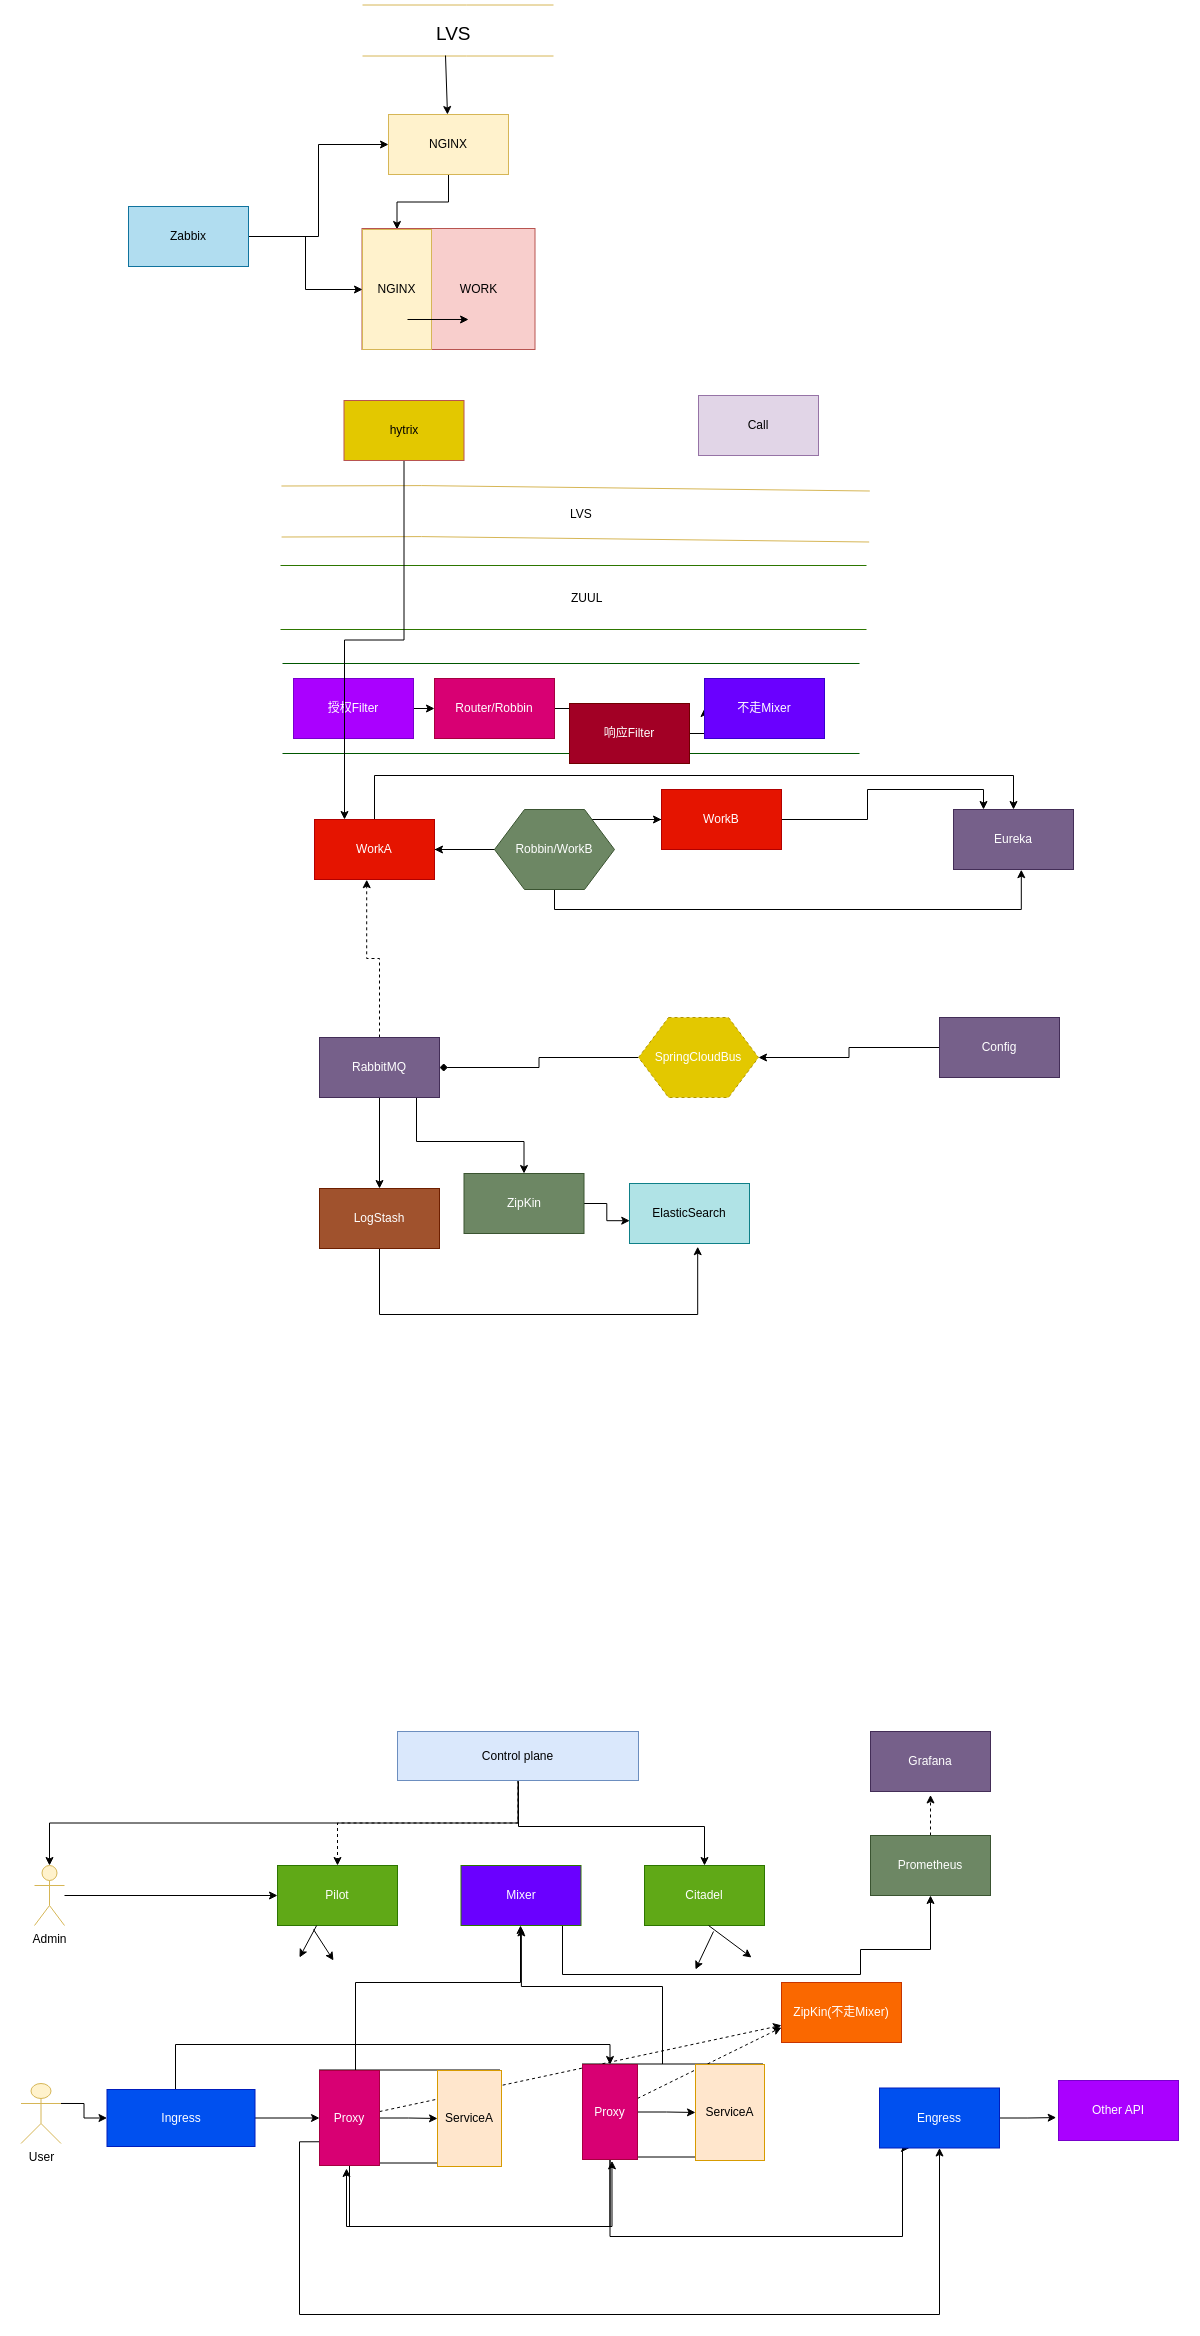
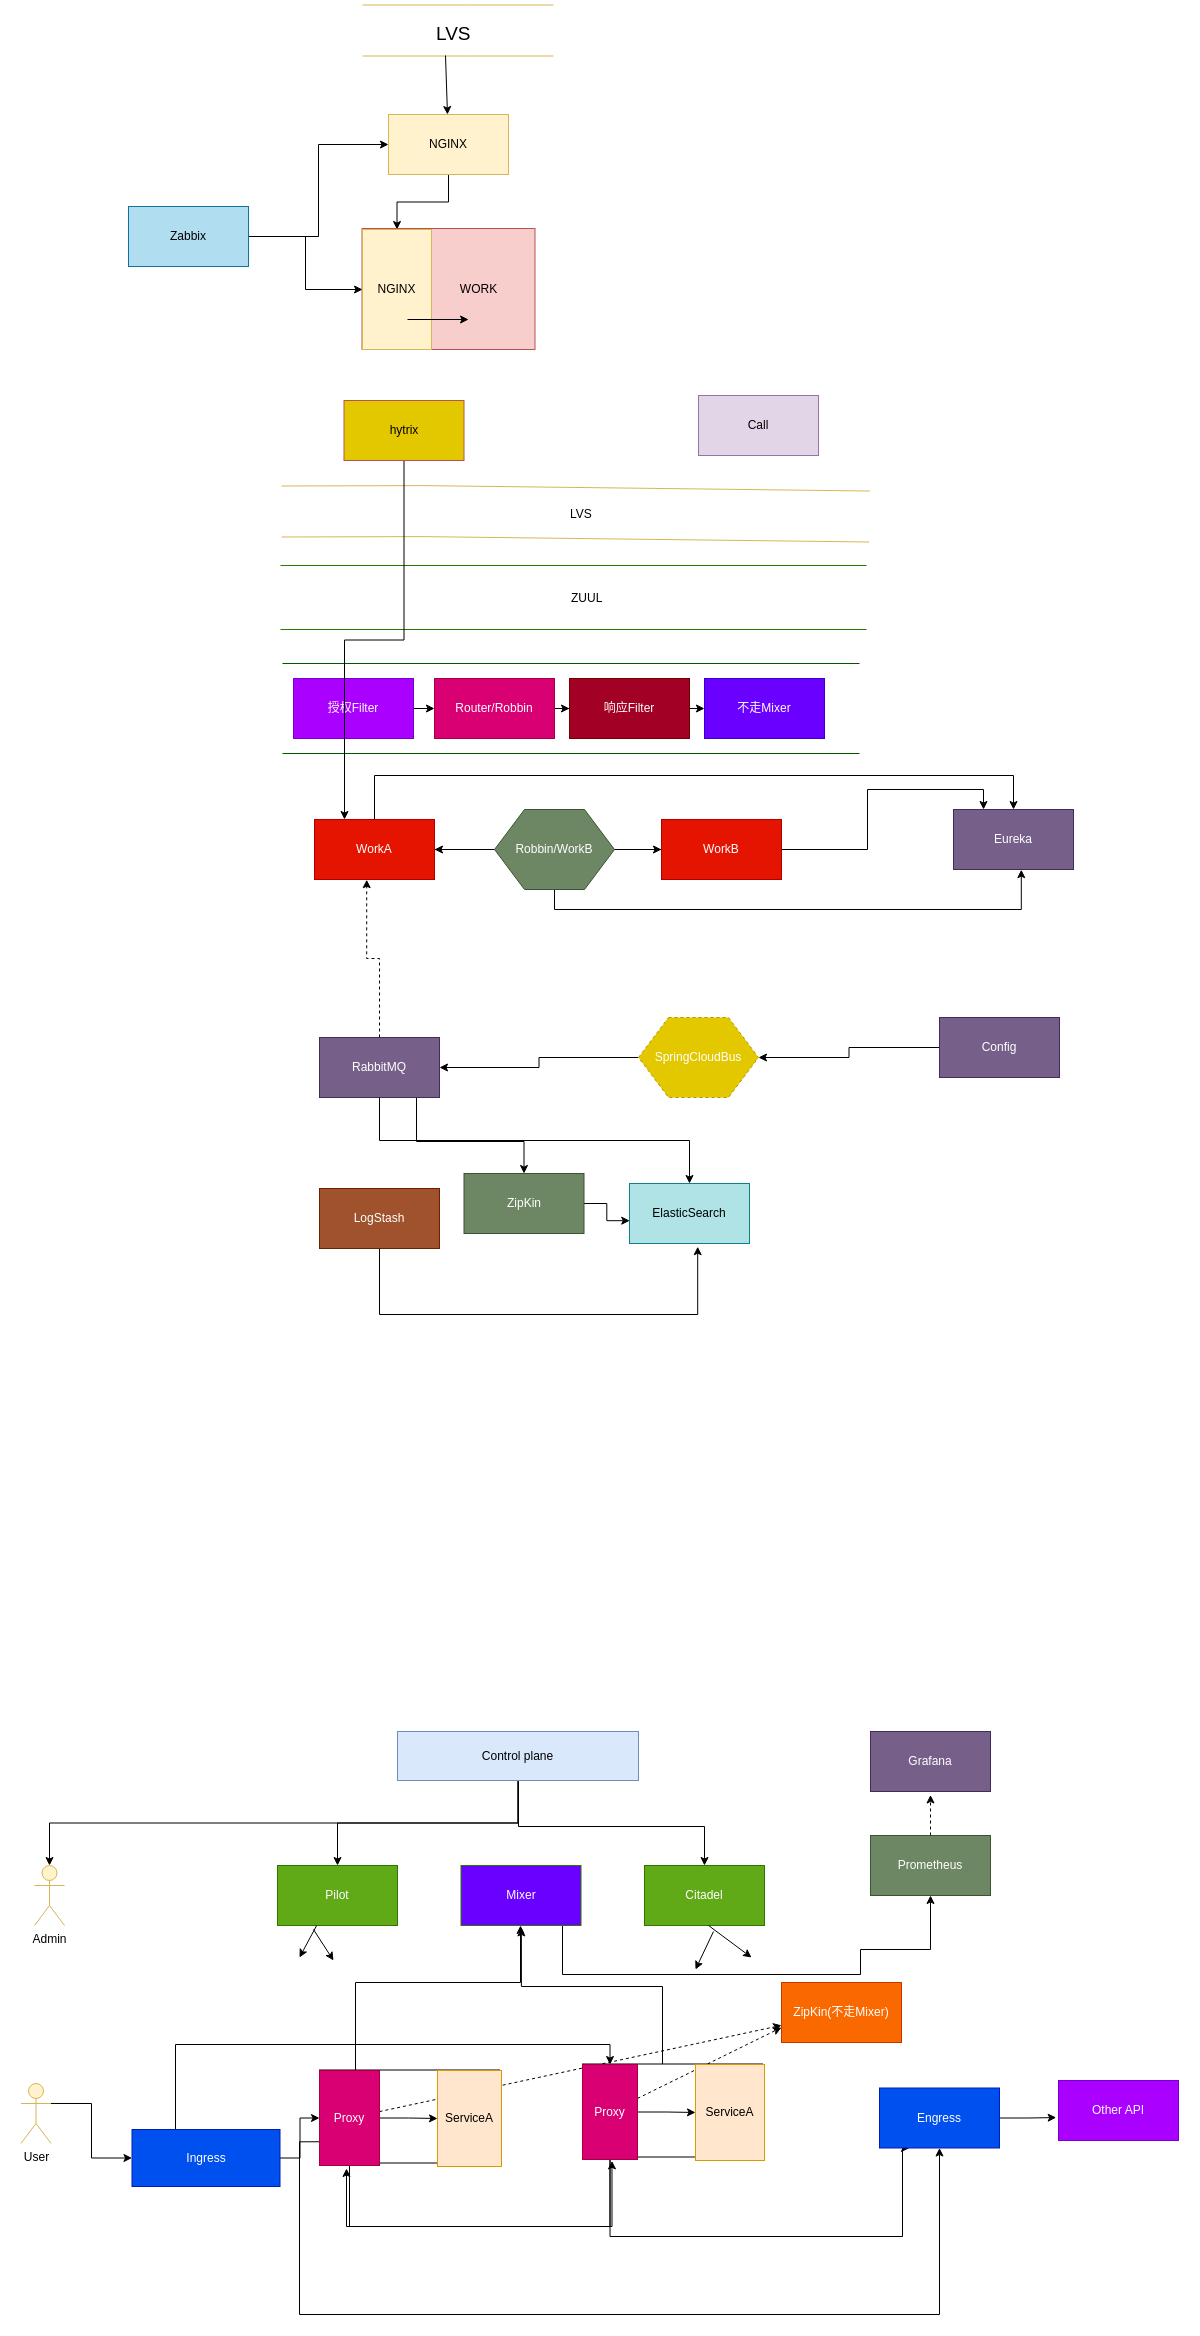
(630, 734) -> (630, 709)
(722, 820) -> (722, 850)
(448, 1068) -> (448, 1068)
(380, 1160) -> (626, 1141)
(338, 1842) -> (338, 1842)
(168, 1896) -> none
(41, 2114) -> (36, 2114)
(181, 2118) -> (206, 2158)
